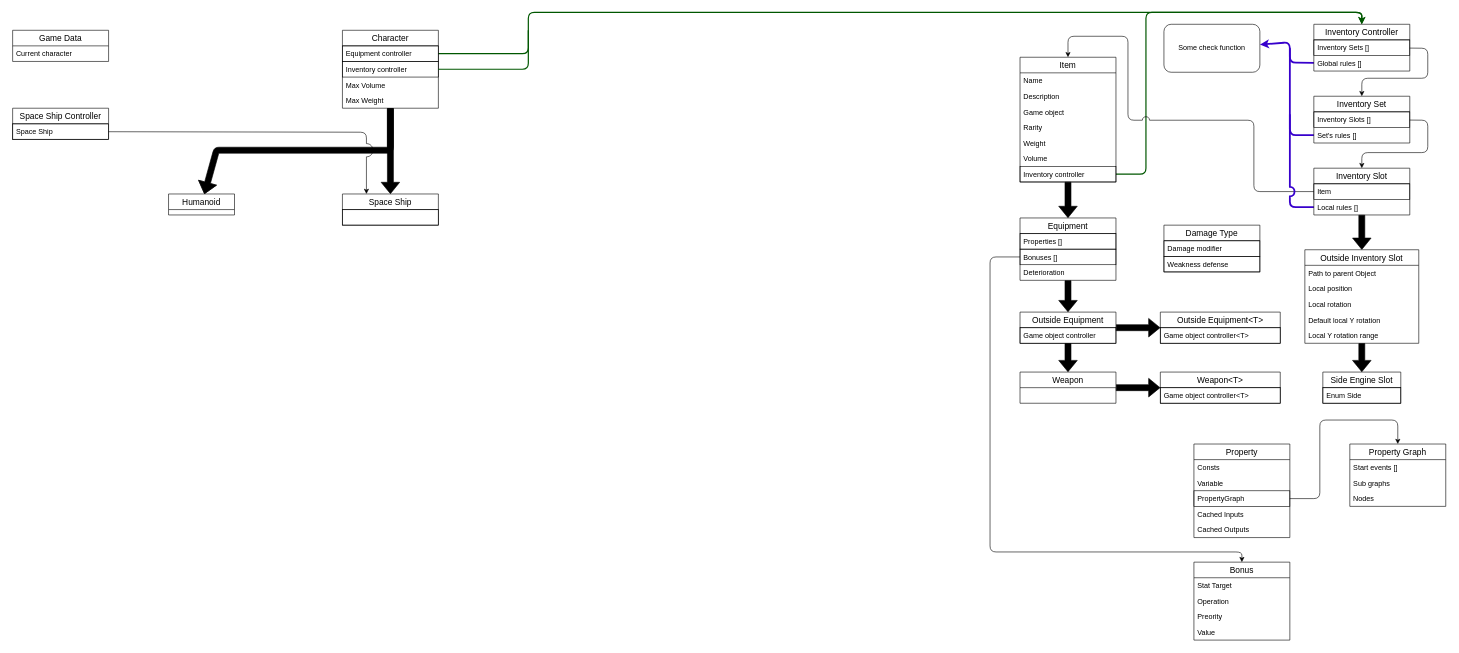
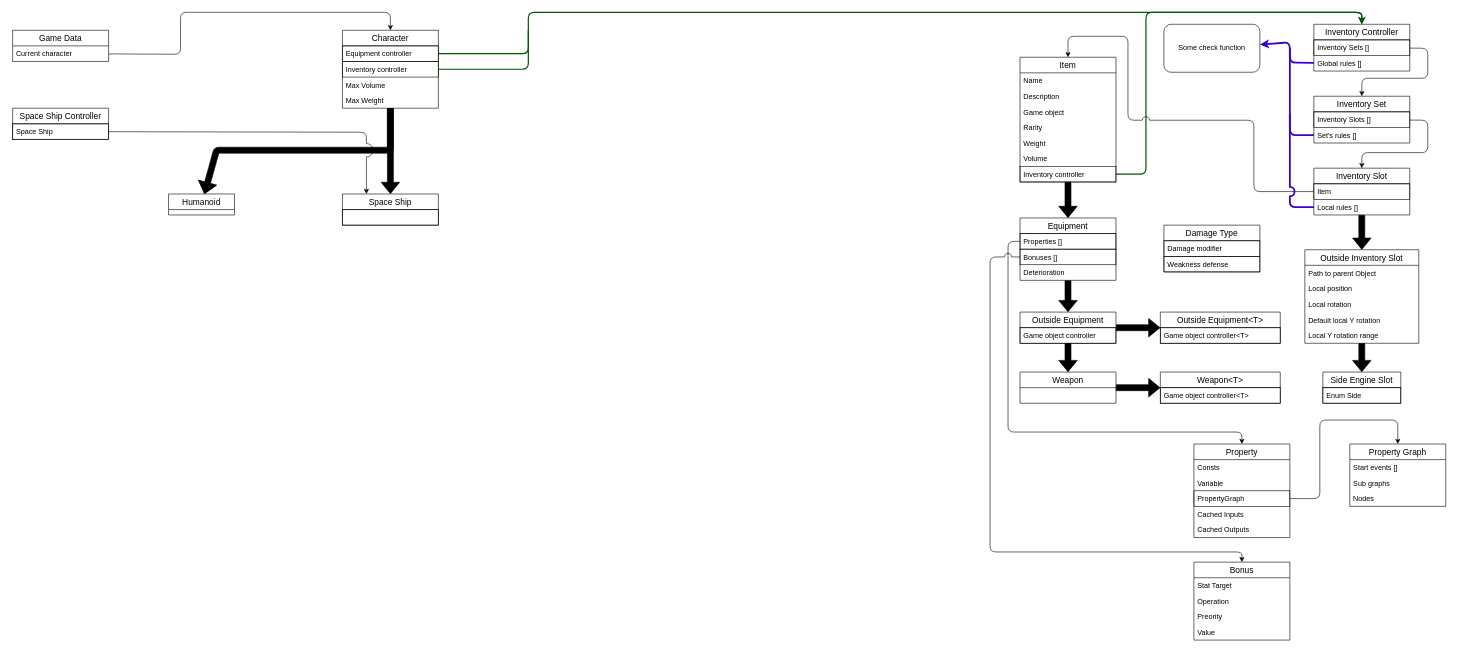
none -> (180, 29)
none -> (1009, 244)
